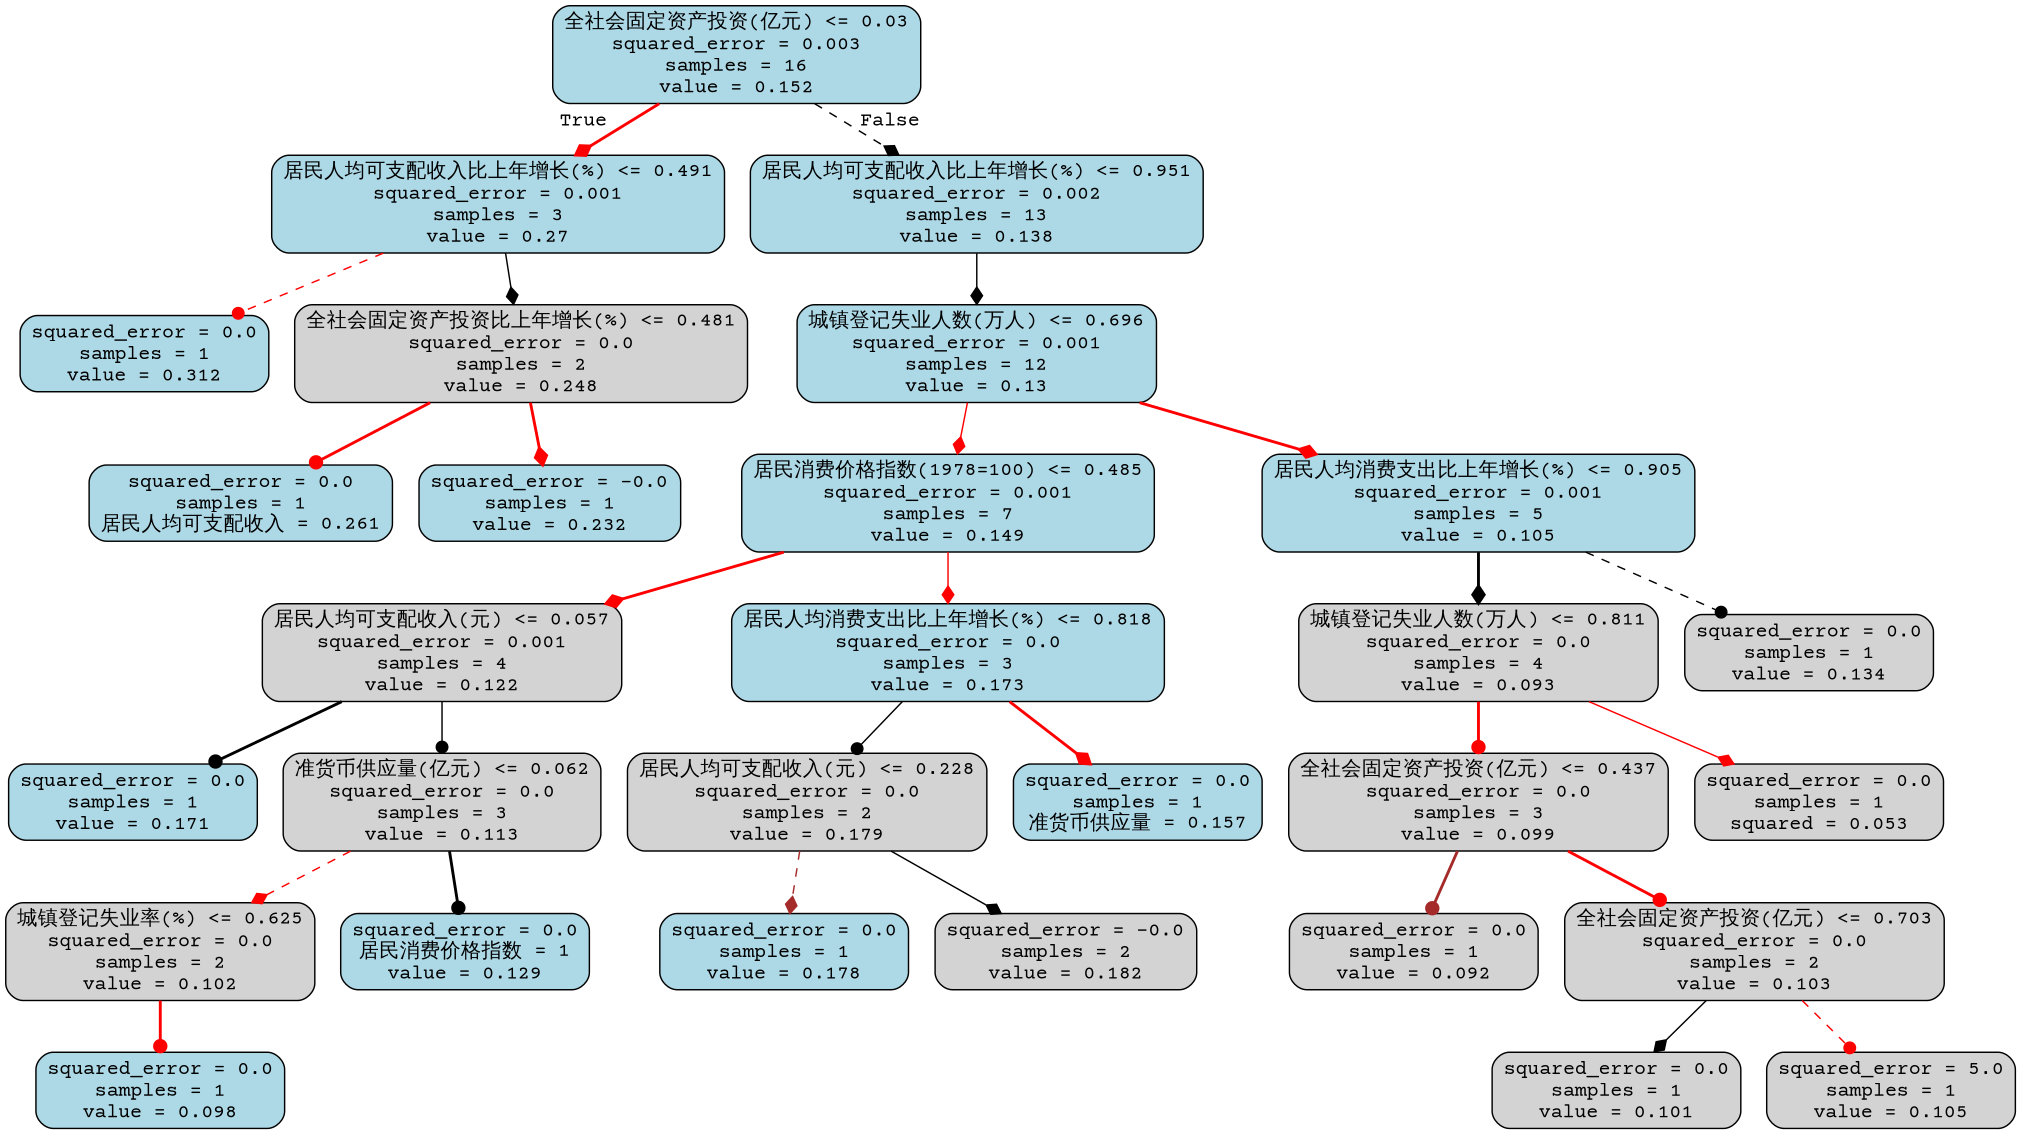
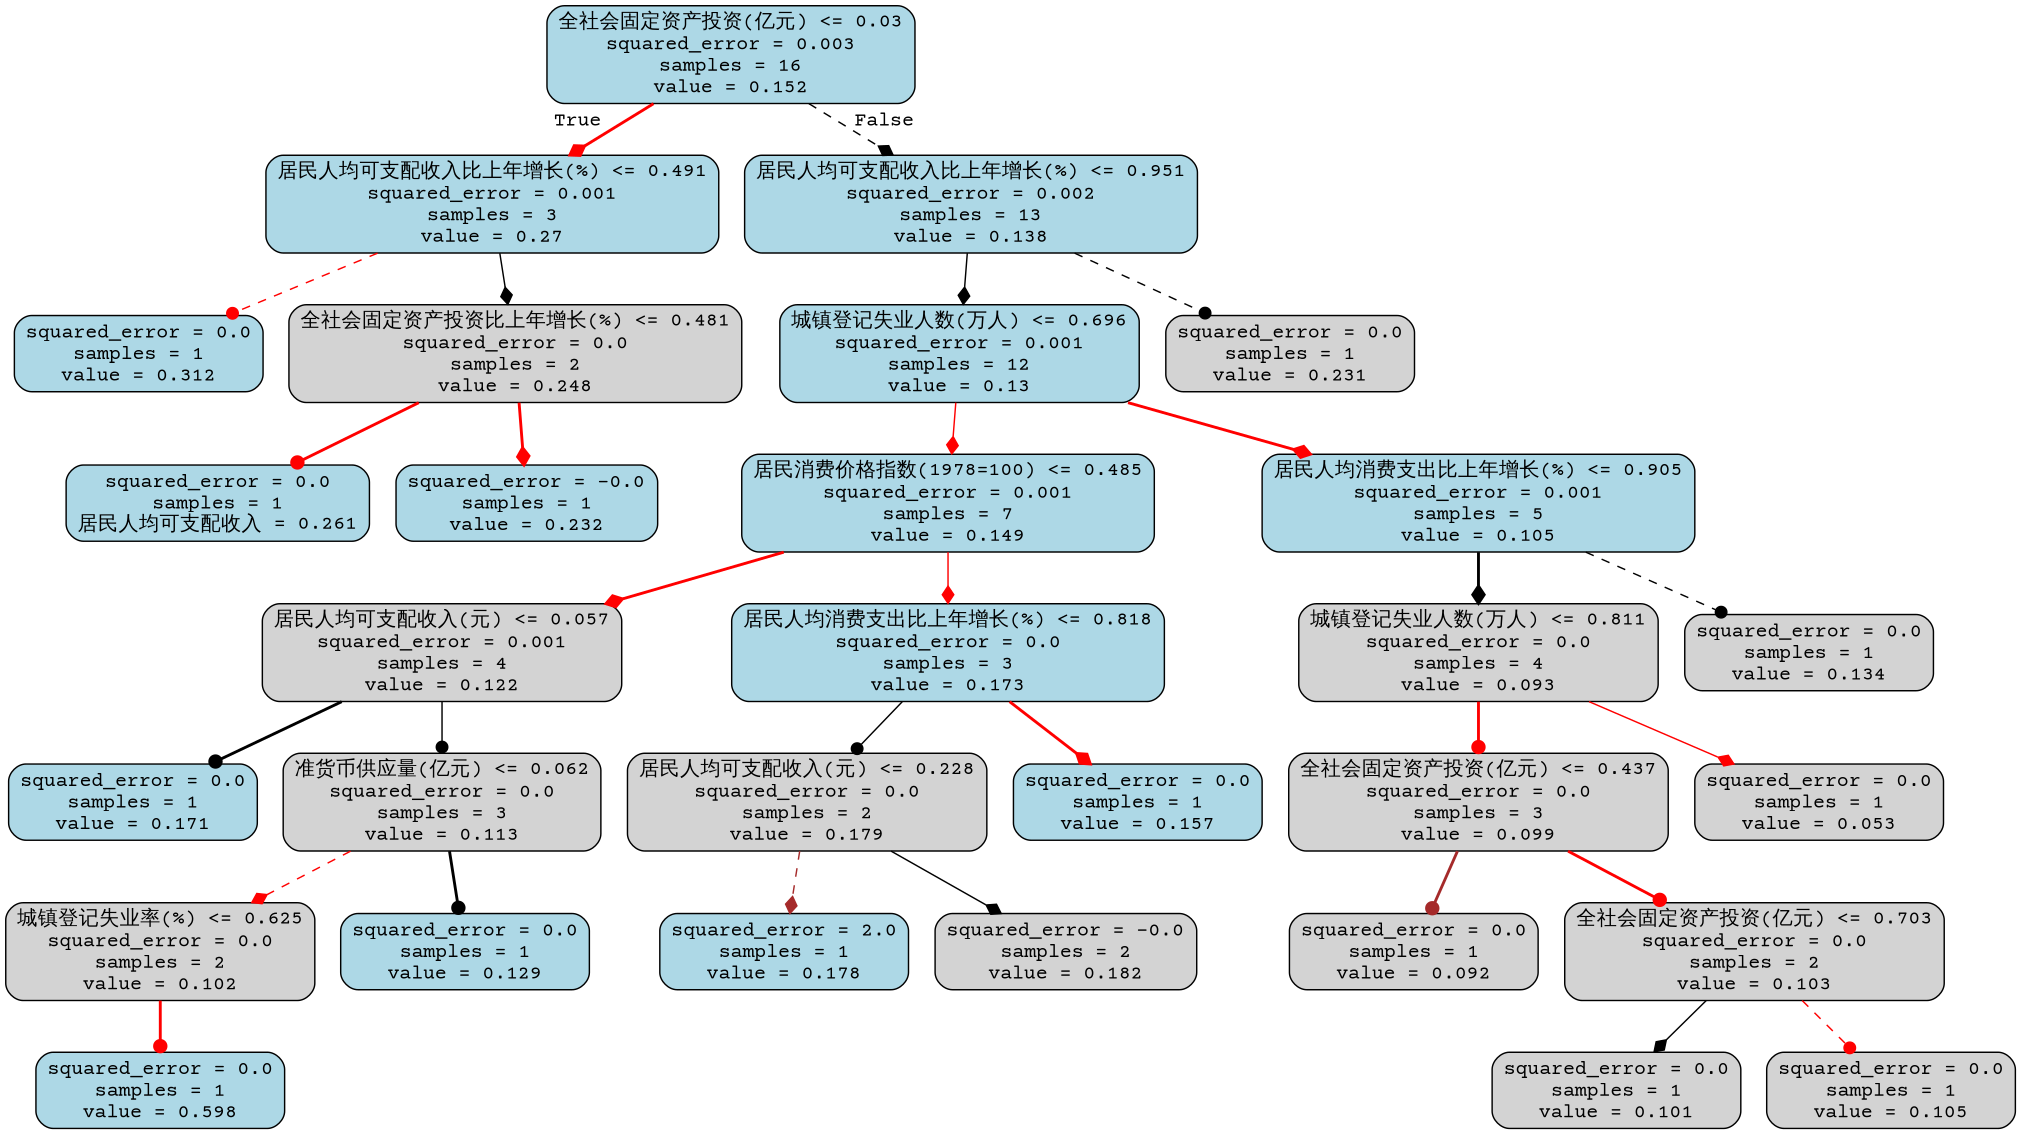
none -> (1290, 354)
(1138, 802) -> (1138, 802)
(1819, 802) -> (1819, 802)
(465, 952) -> (465, 952)
(784, 952) -> (784, 952)
(160, 1090) -> (160, 1090)
(1891, 1090) -> (1891, 1090)
